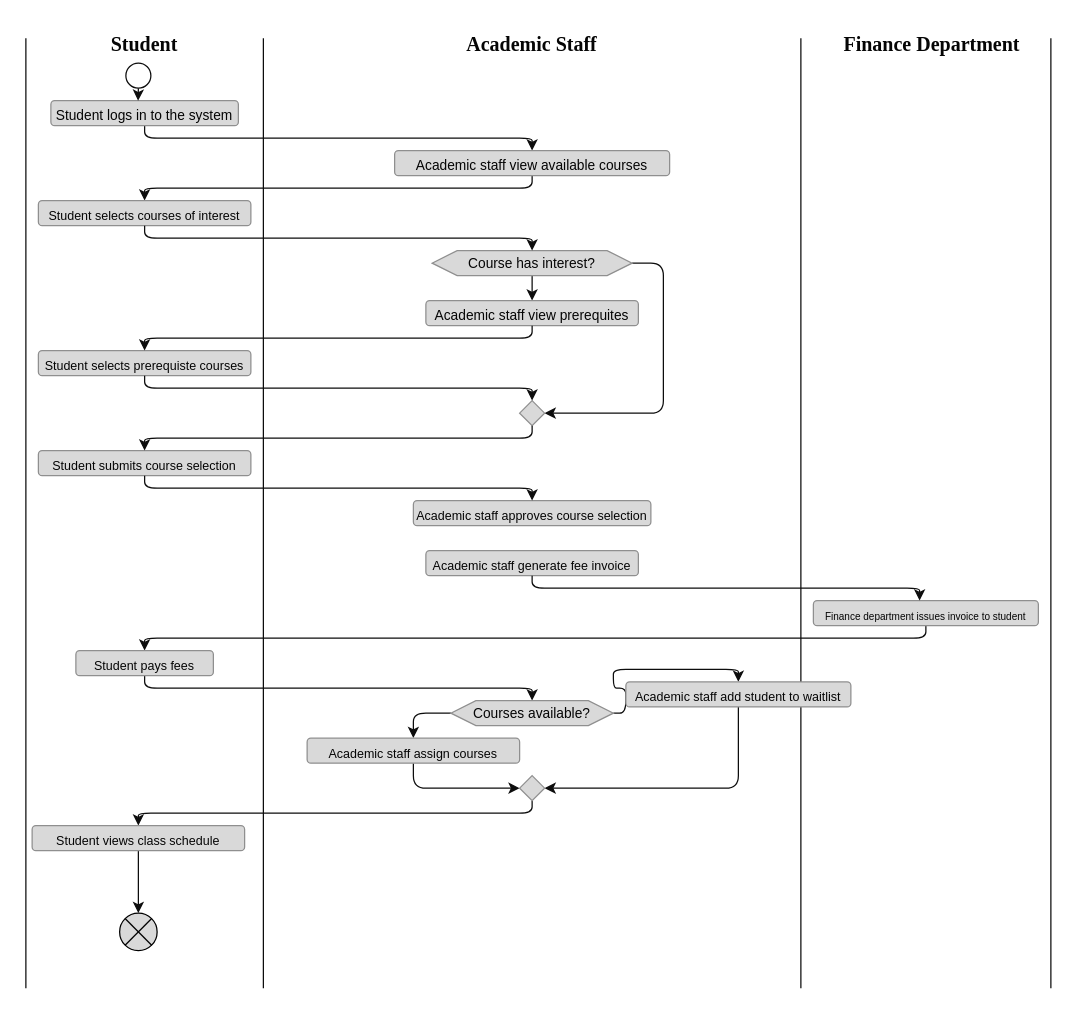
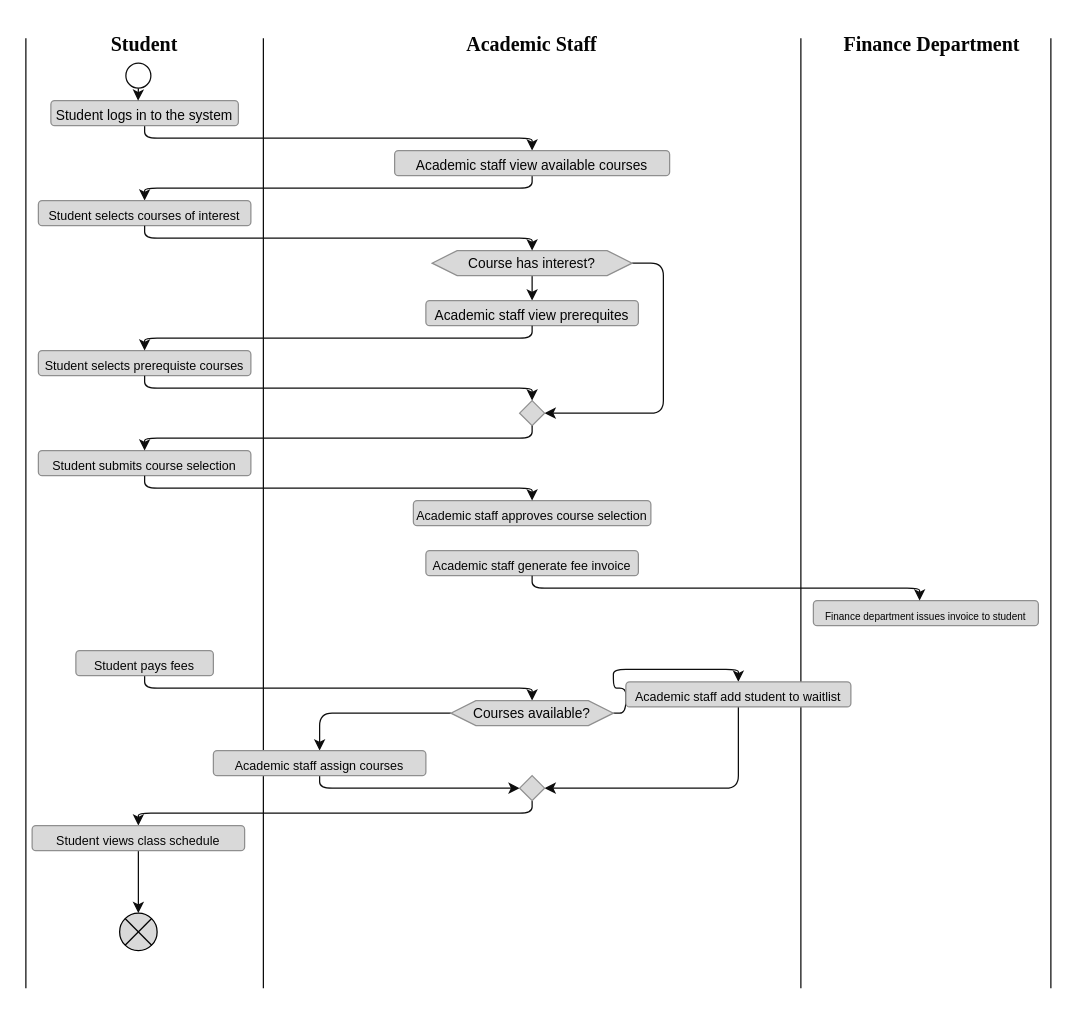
(537, 638) -> none
(413, 751) -> (319, 763)
